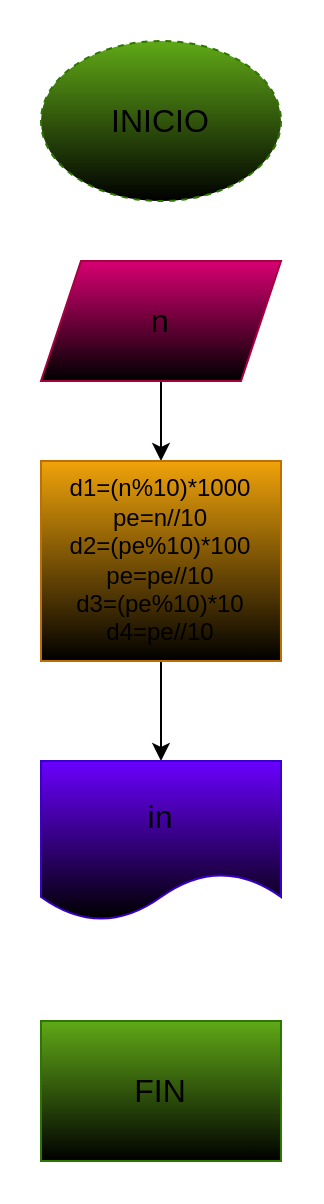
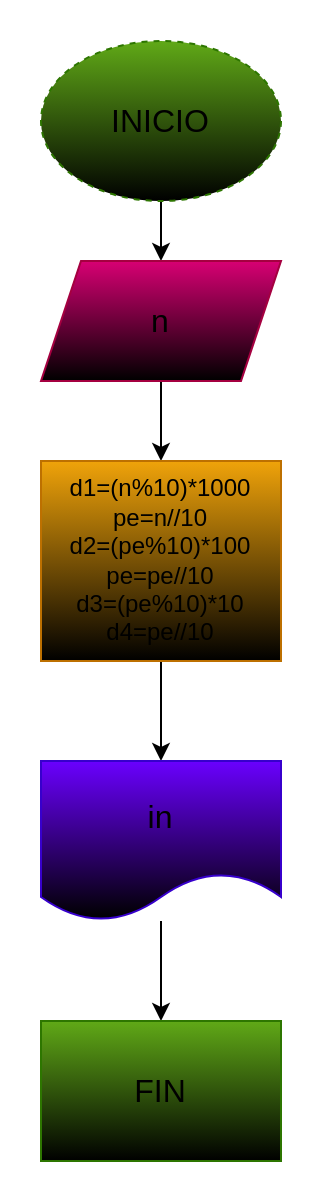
none -> (161, 224)
none -> (161, 964)
